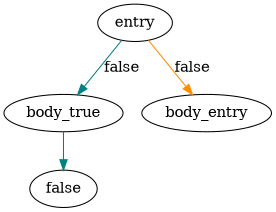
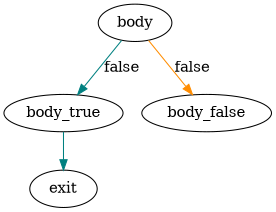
(135, 23) -> (135, 23)
(207, 113) -> (207, 113)
(63, 189) -> (63, 189)
